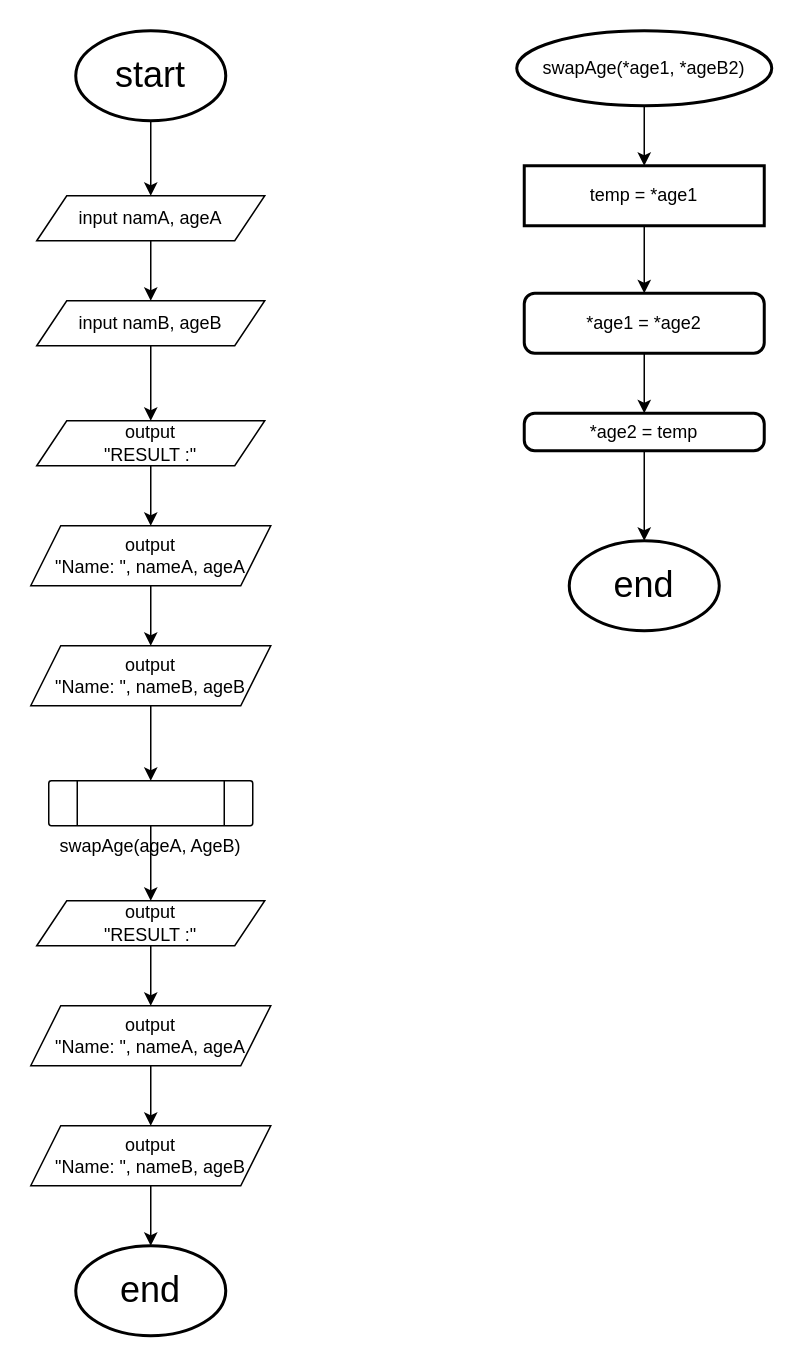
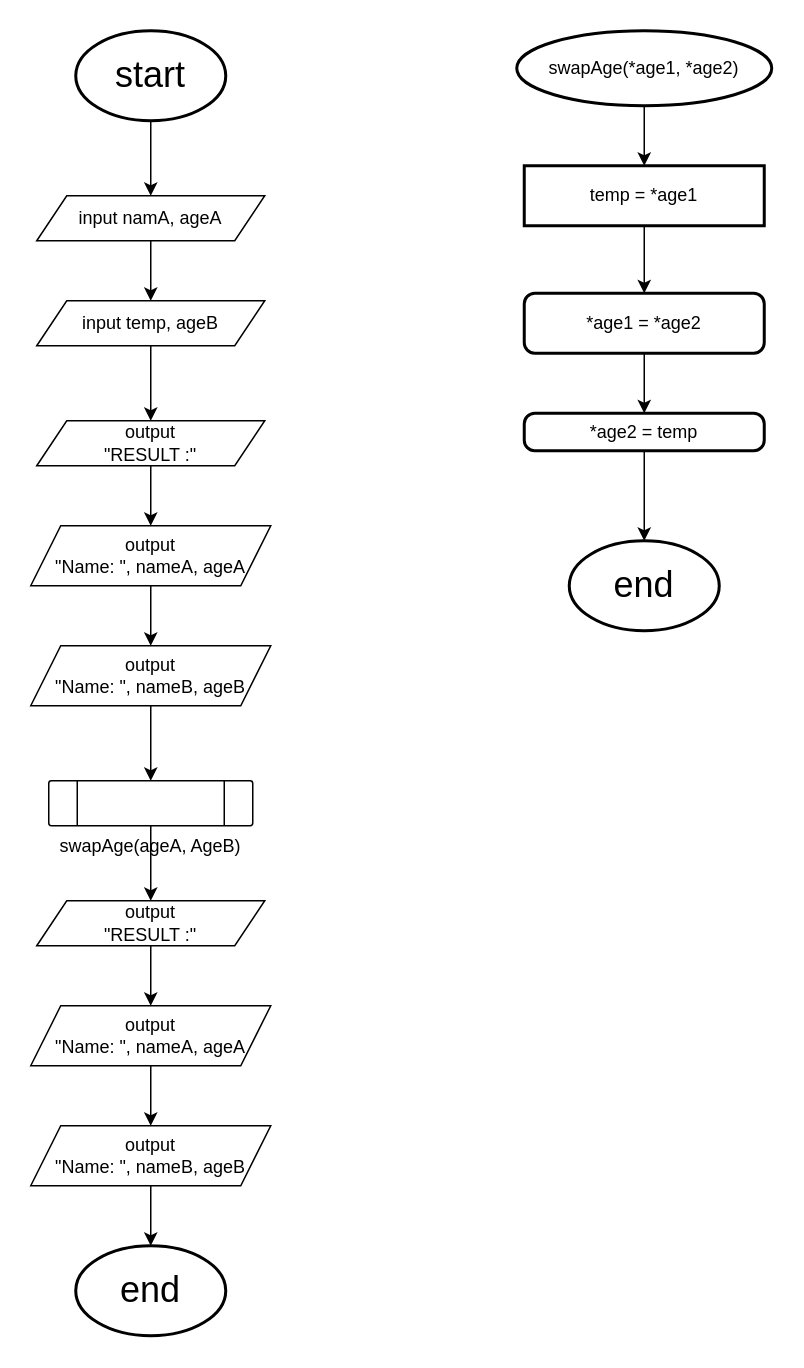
(644, 68) -> (644, 68)
(151, 323) -> (151, 323)
